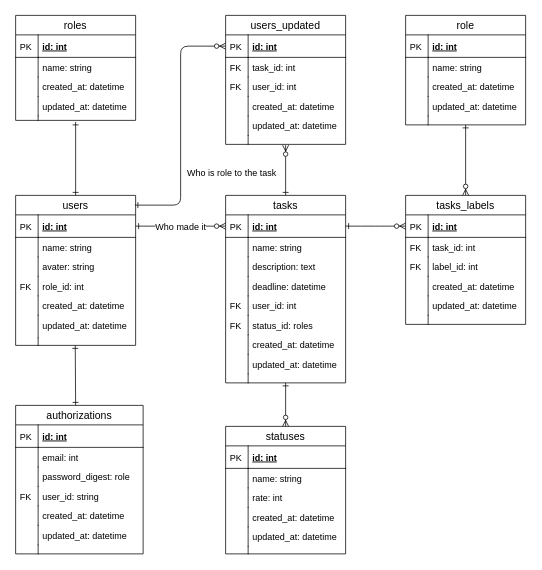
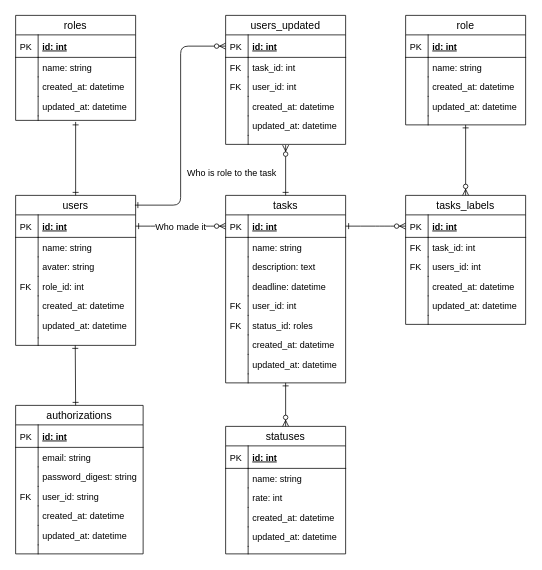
(458, 267) -> (460, 267)
(61, 458) -> (69, 458)
(90, 477) -> (95, 477)
